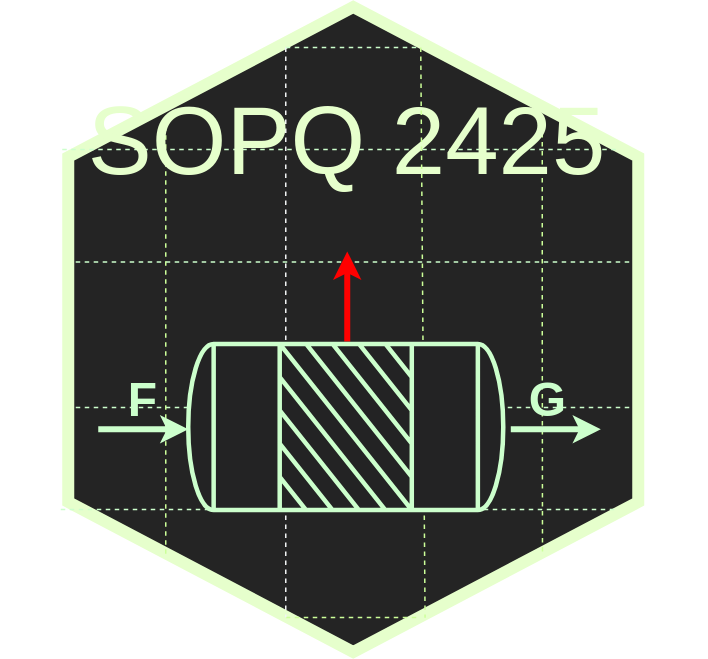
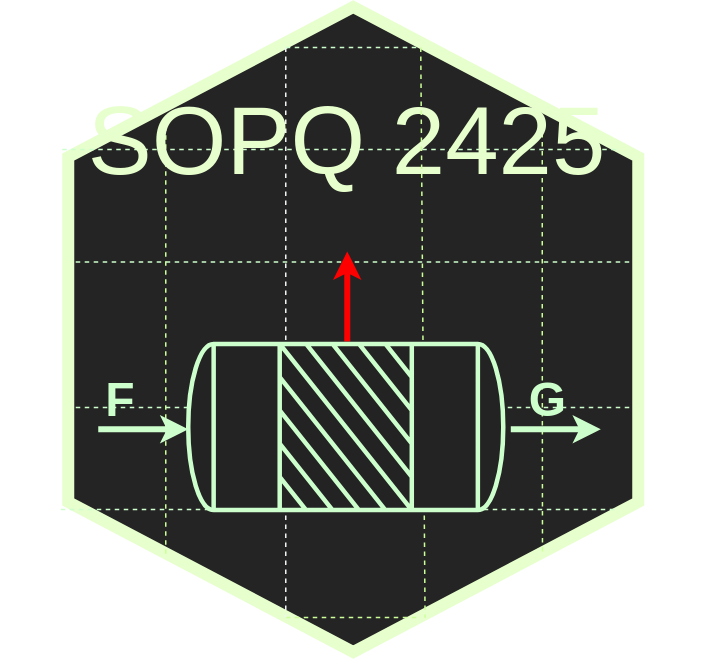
(143, 400) -> (121, 400)
